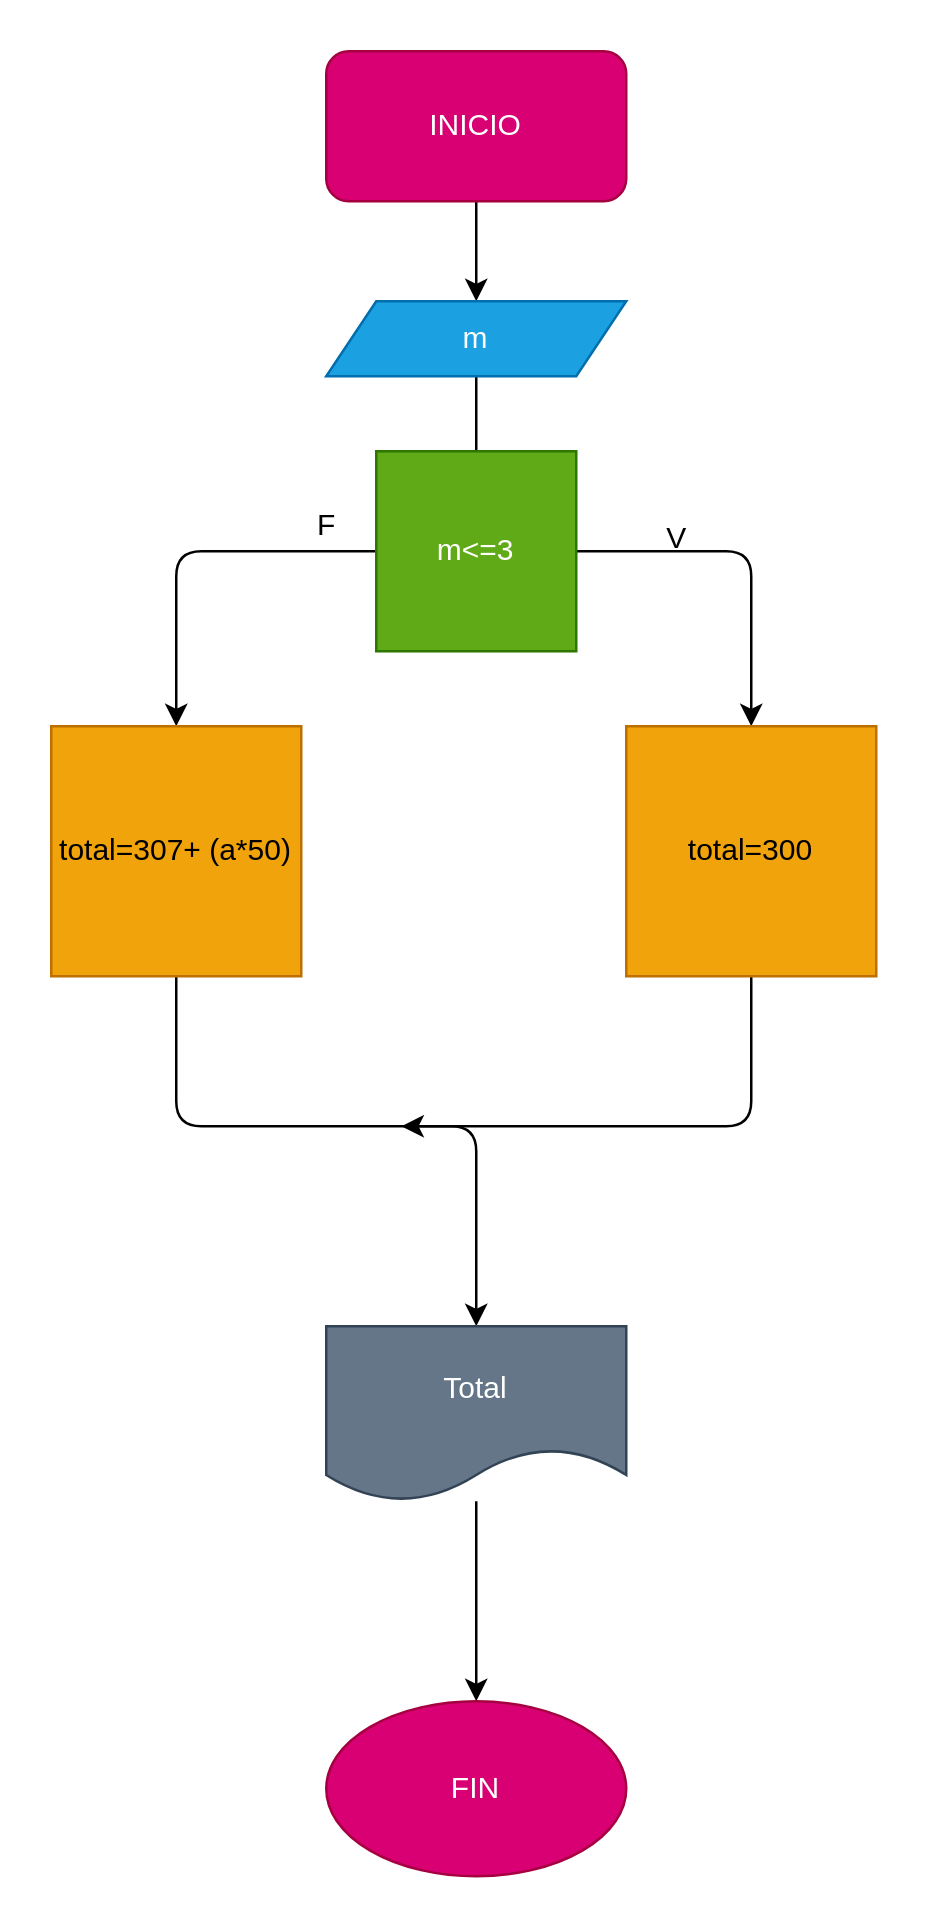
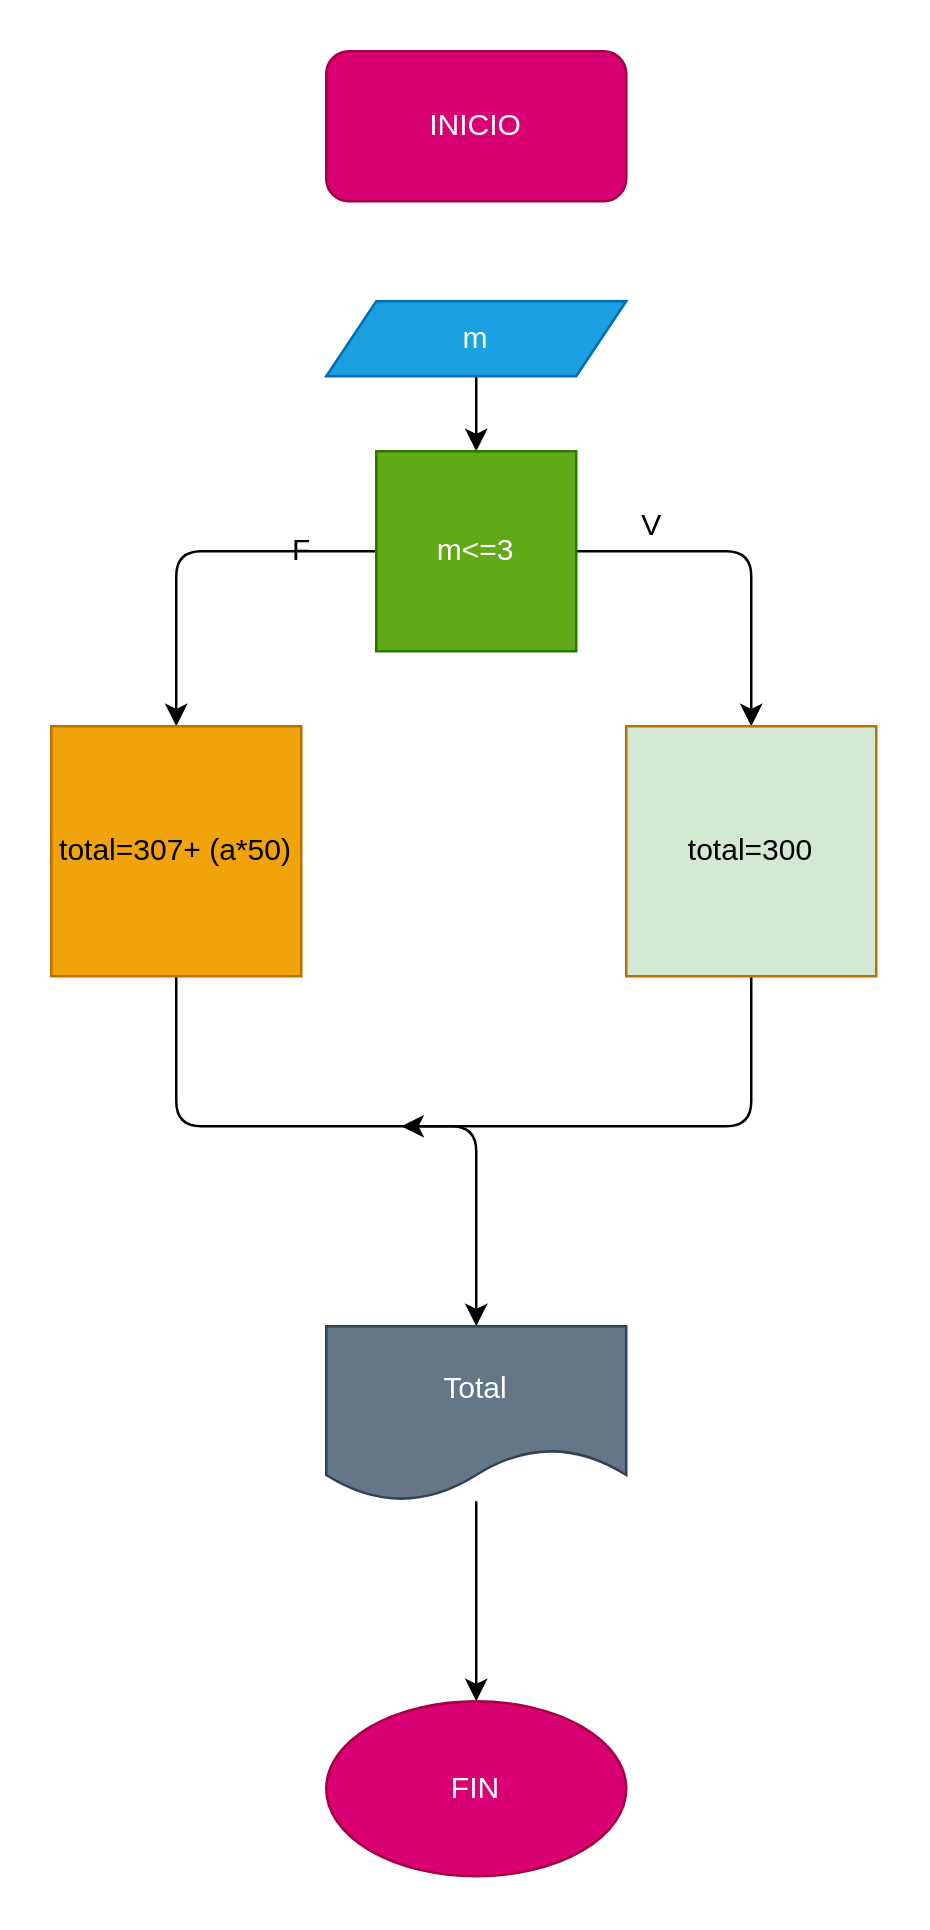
(476, 243) -> none
(476, 440) -> (476, 433)
(326, 526) -> (301, 551)
(676, 539) -> (651, 526)
(751, 851) -> (751, 851)
